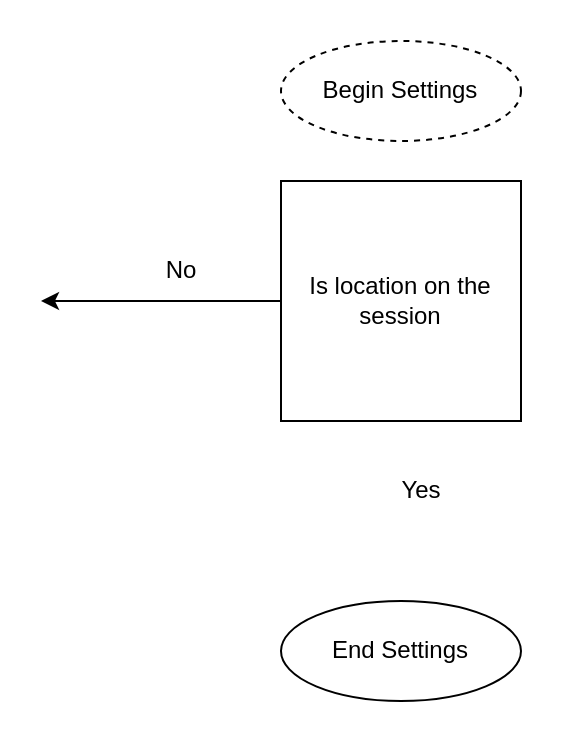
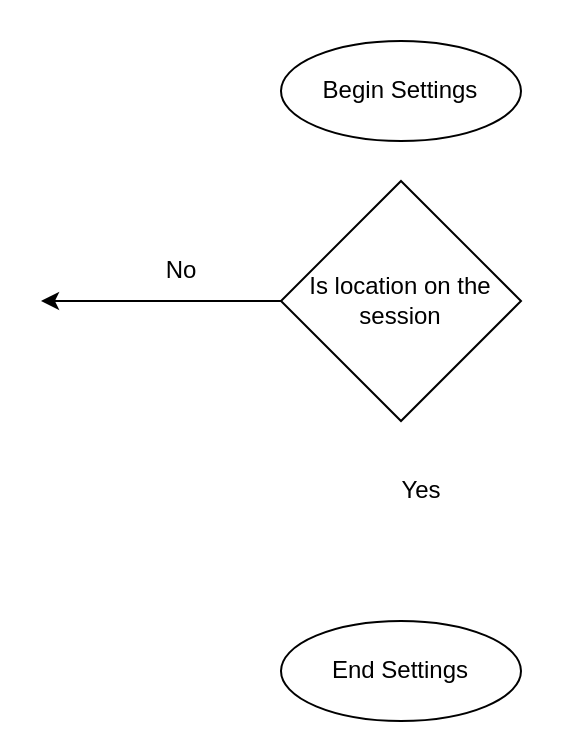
(401, 91) -> (401, 91)
(401, 301) -> (401, 301)
(401, 651) -> (401, 671)
